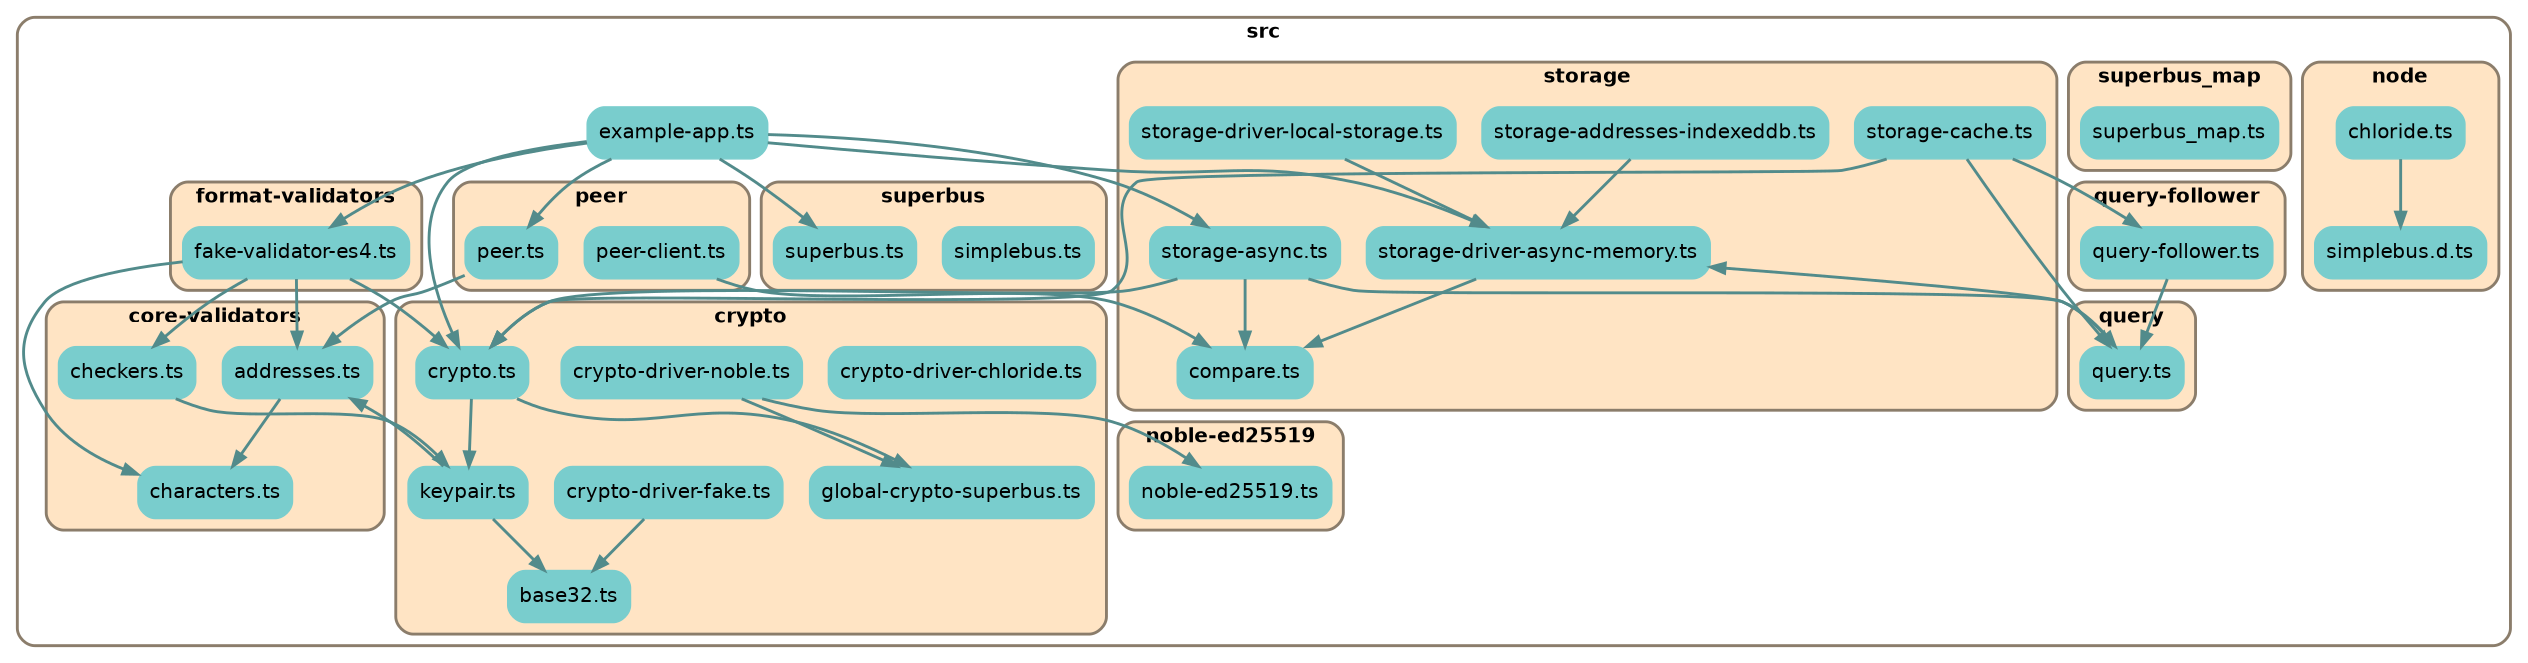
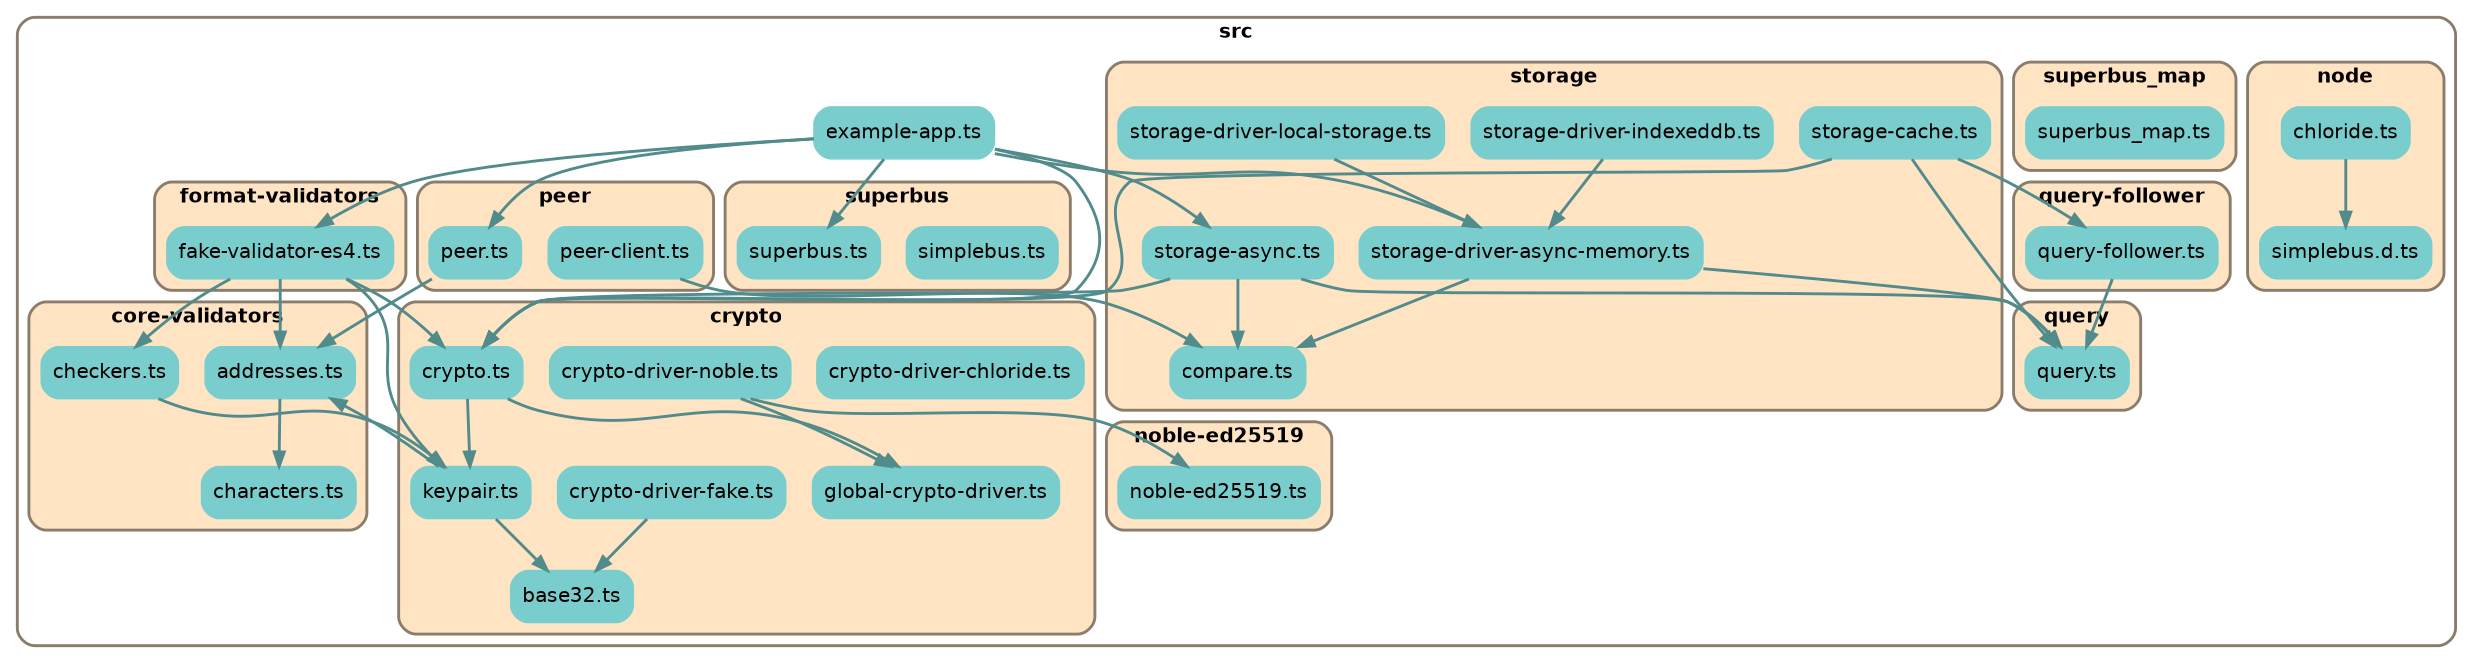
(1655, 133) -> (1622, 133)
(1929, 285) -> (1883, 285)
(27, 333) -> (387, 366)
(952, 493) -> (936, 493)
